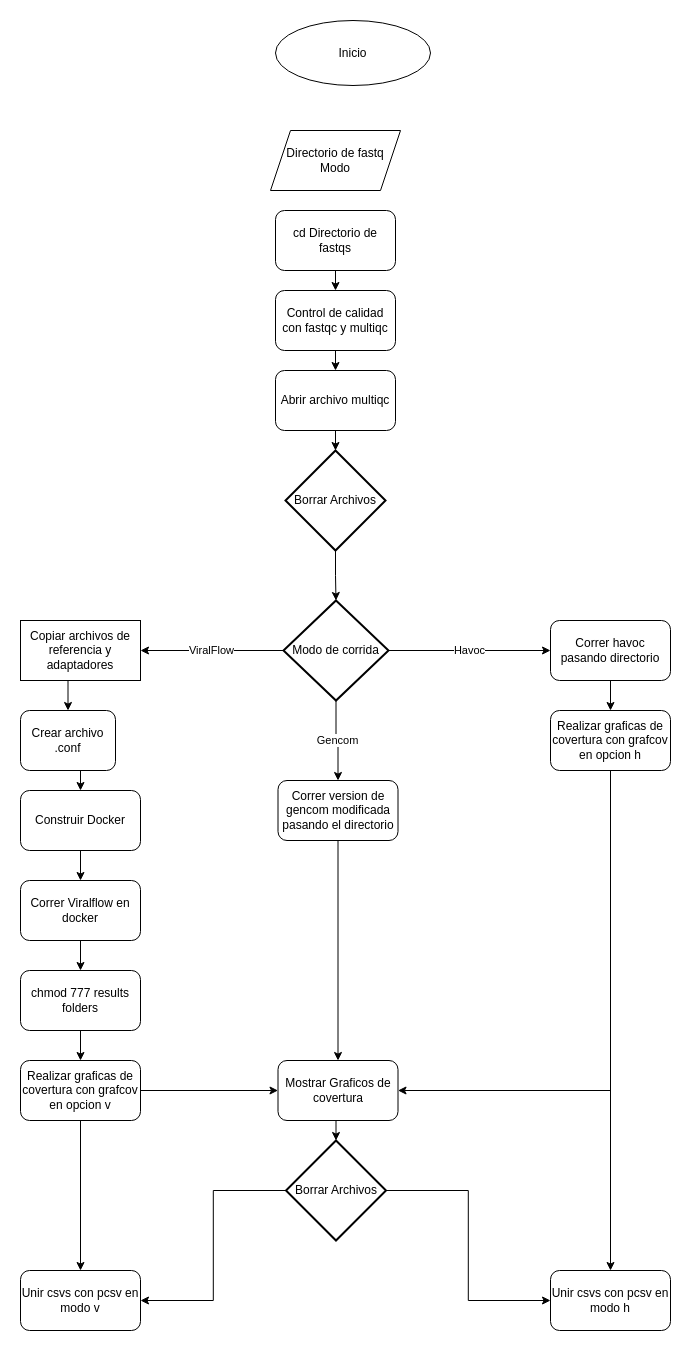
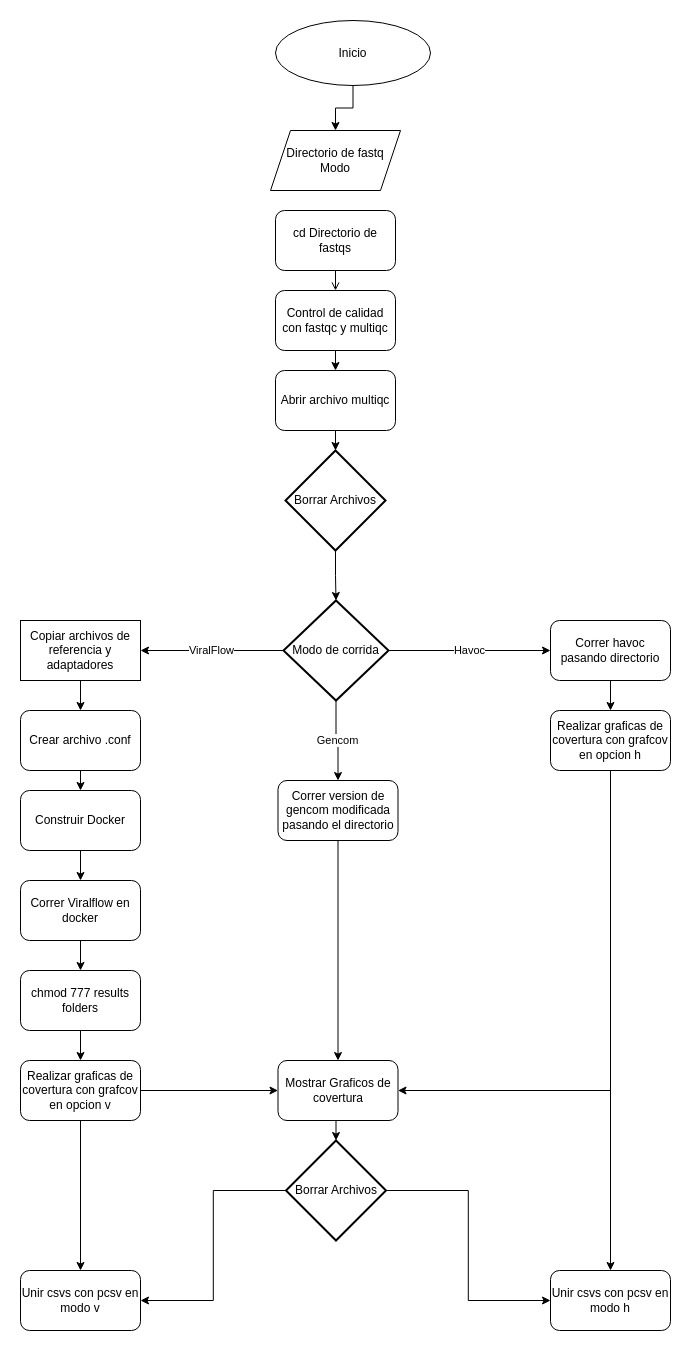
none -> (348, 108)
(336, 282) -> (336, 283)
(68, 741) -> (81, 741)
